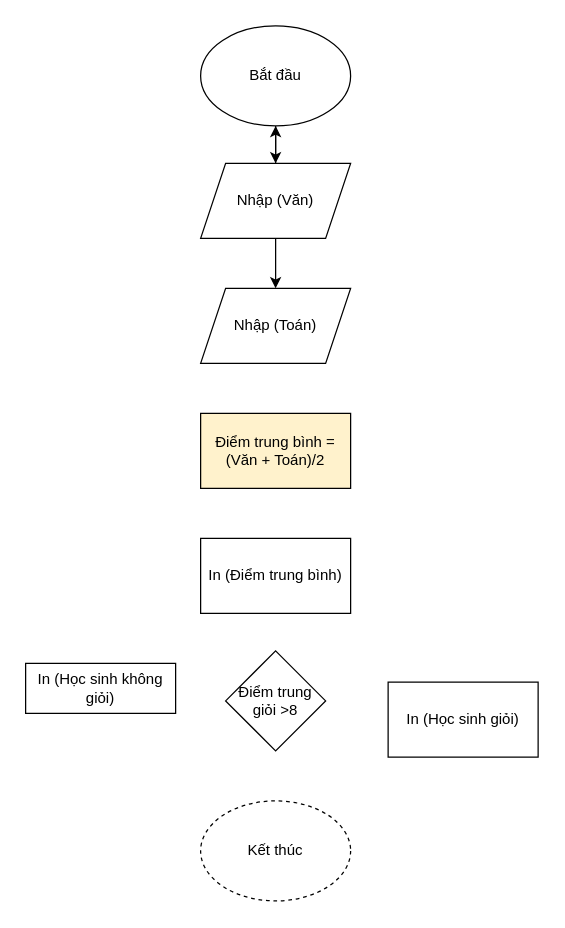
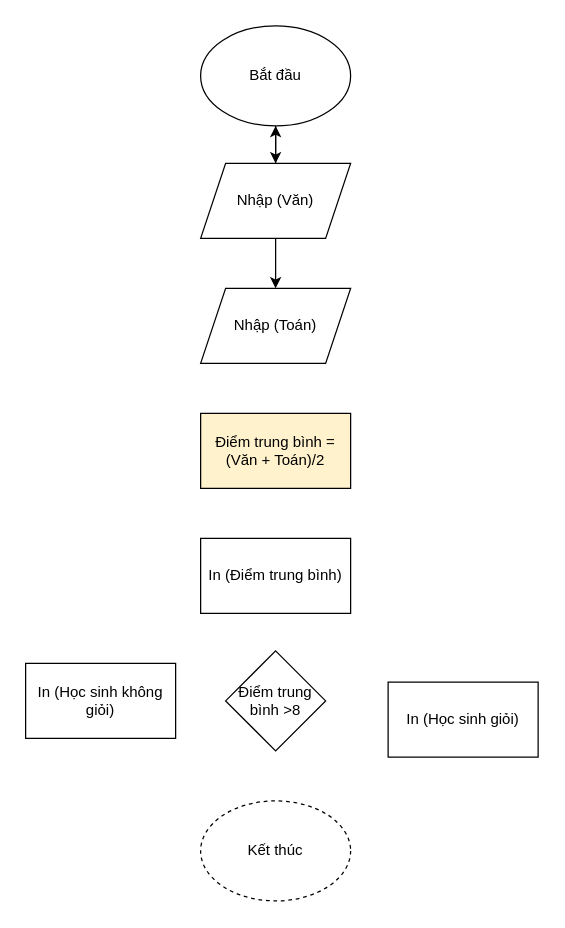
(101, 688) -> (101, 701)
(276, 701) -> (276, 701)
